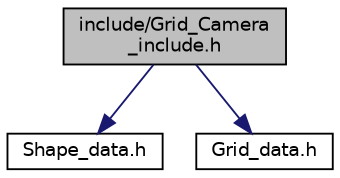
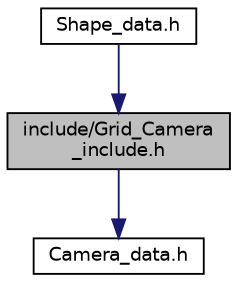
(132, 92) -> (119, 69)
(265, 151) -> (119, 256)
